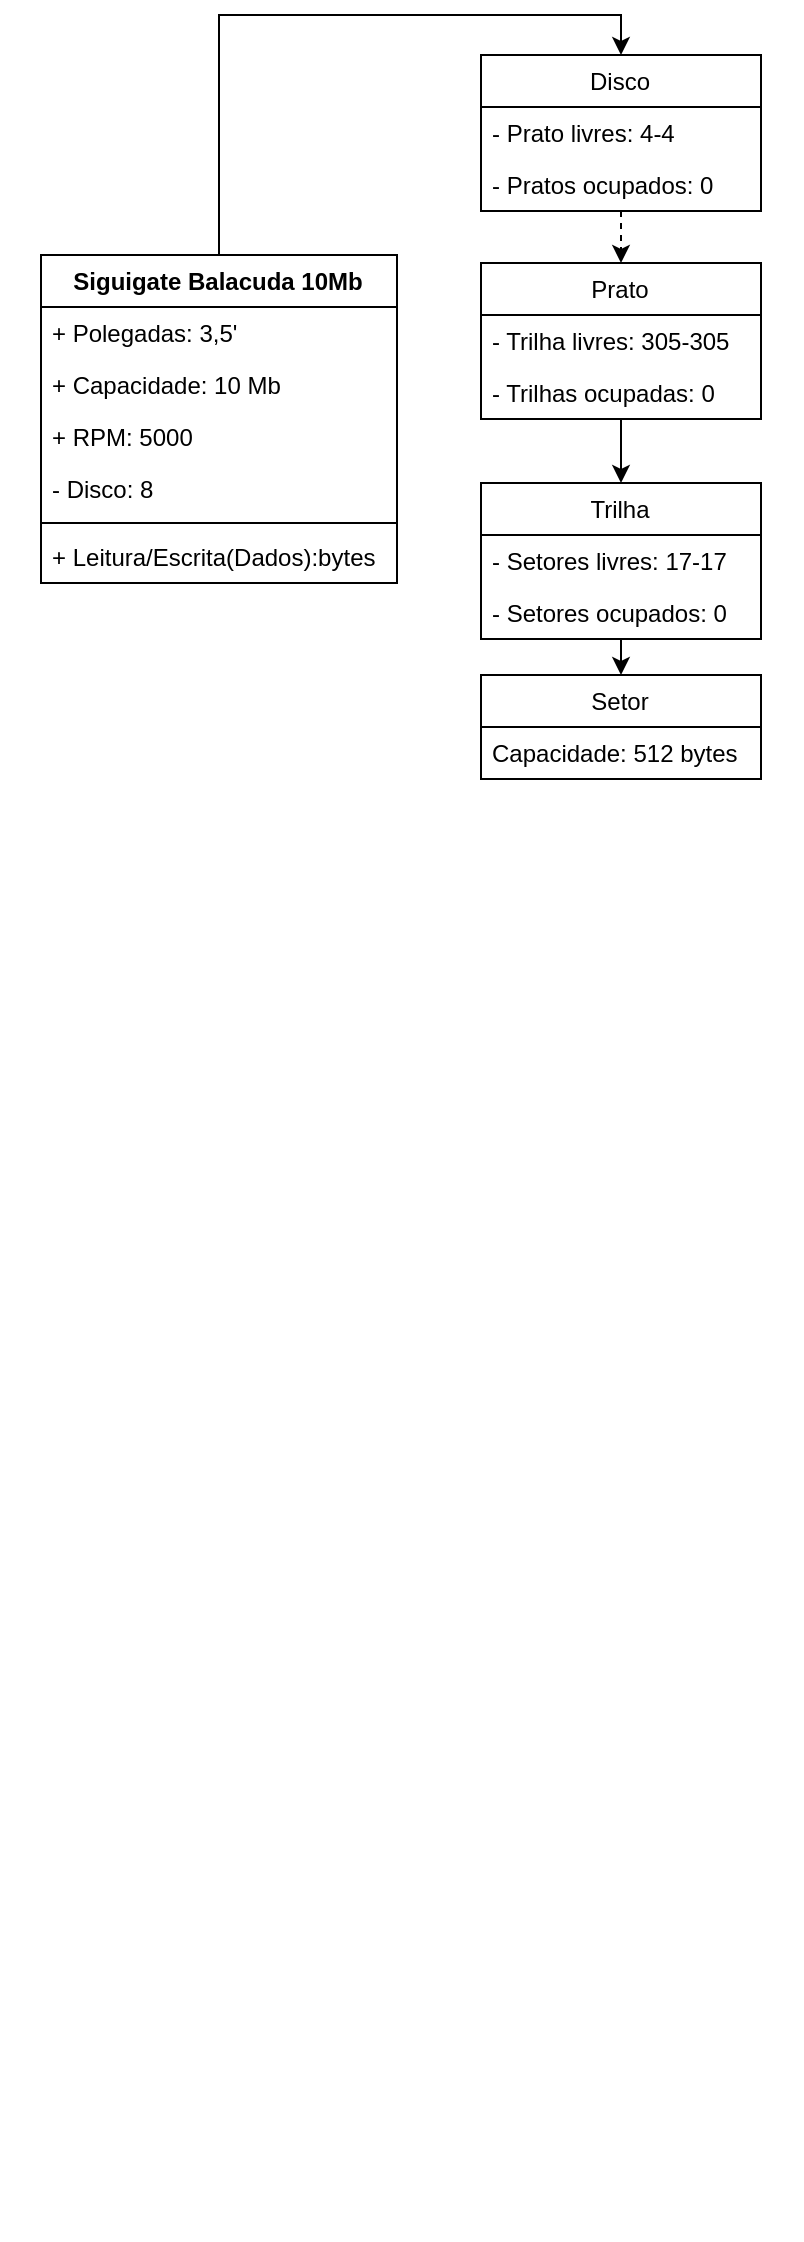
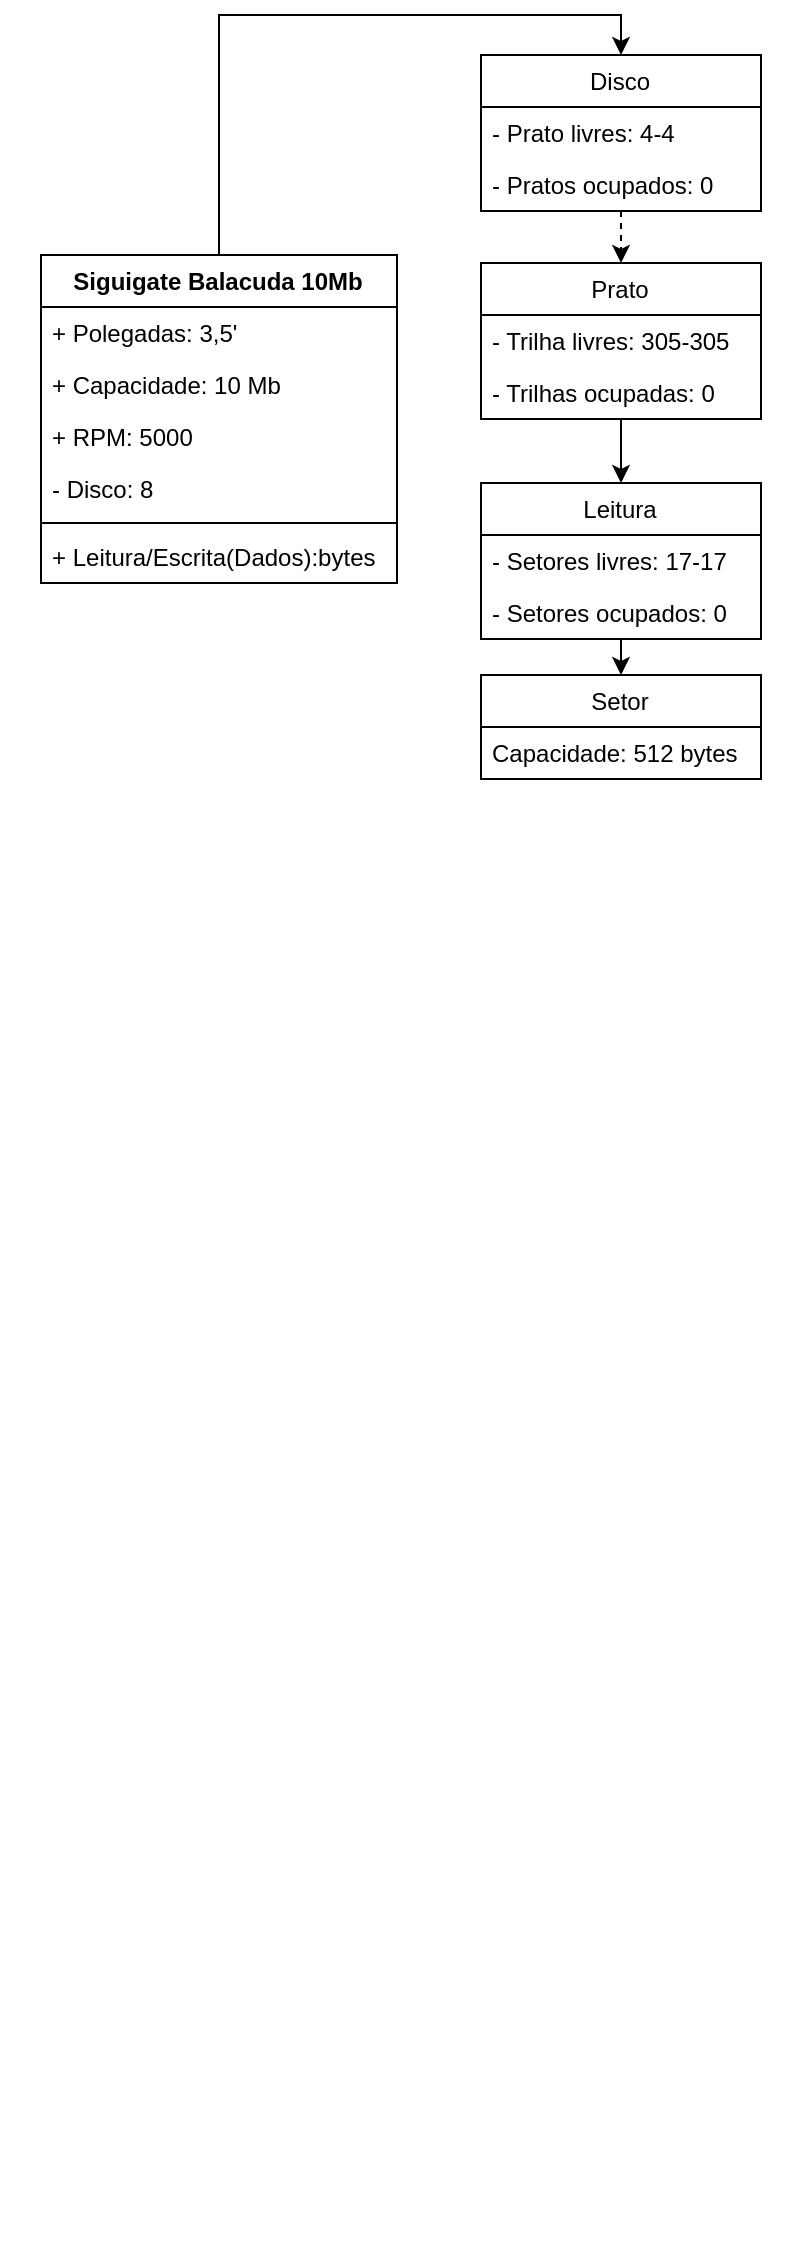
(620, 510) -> (620, 510)
